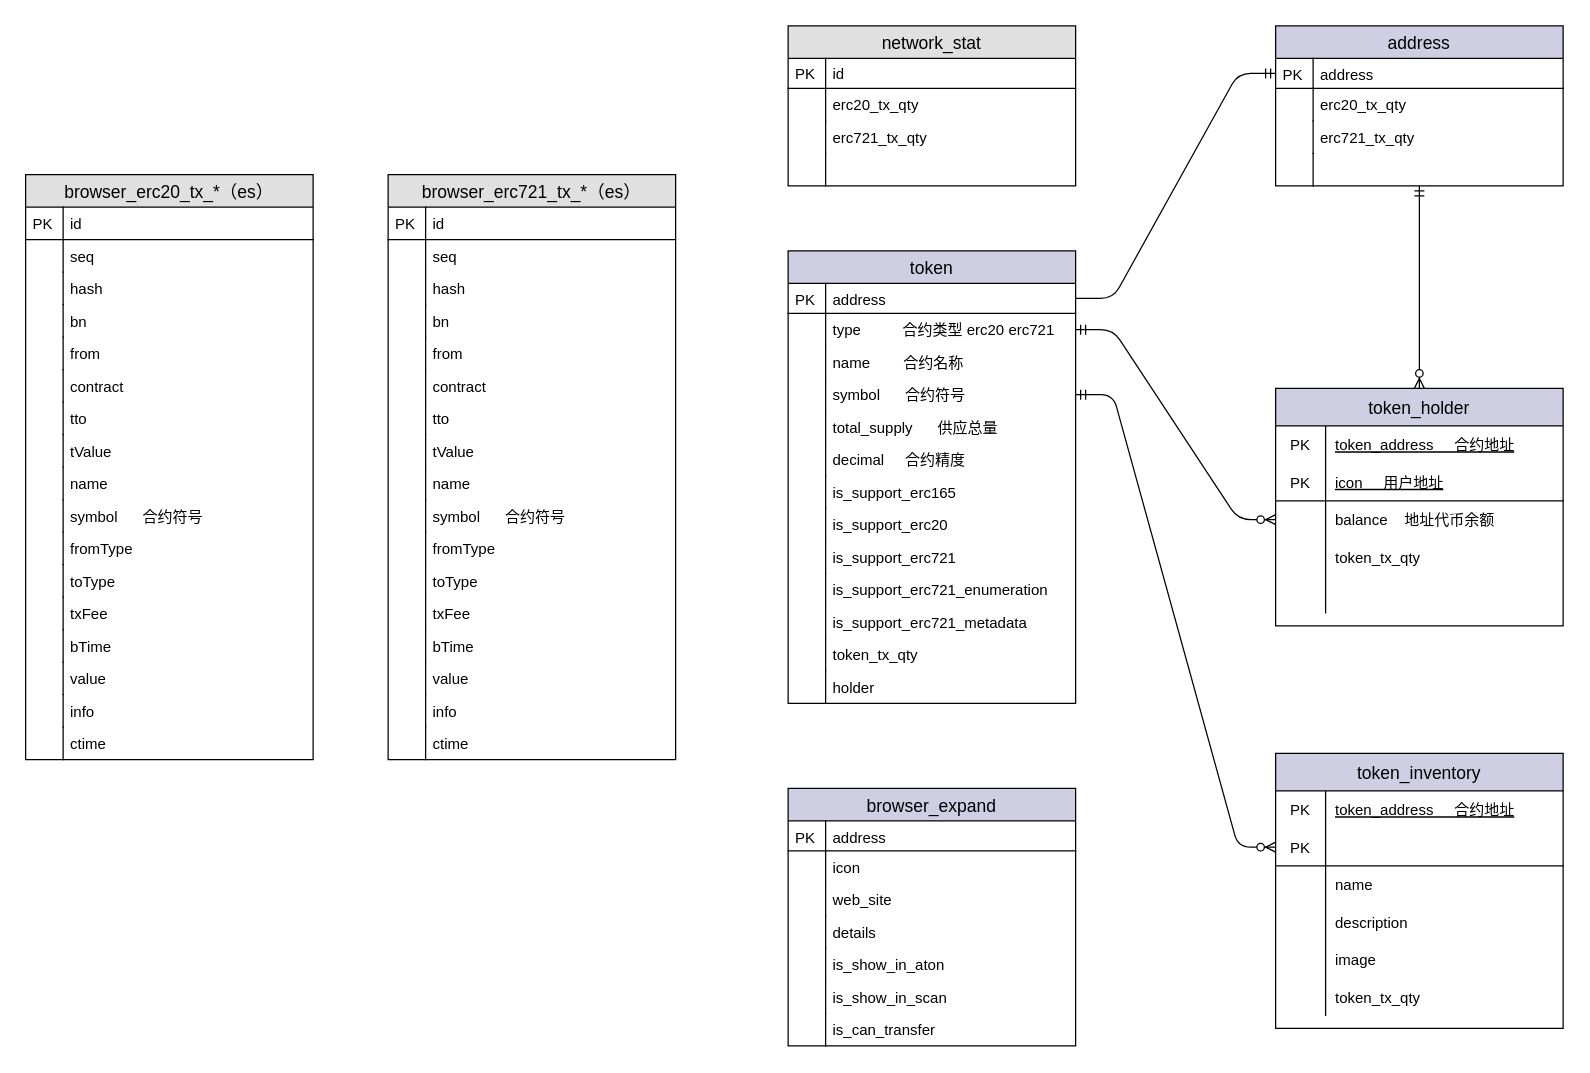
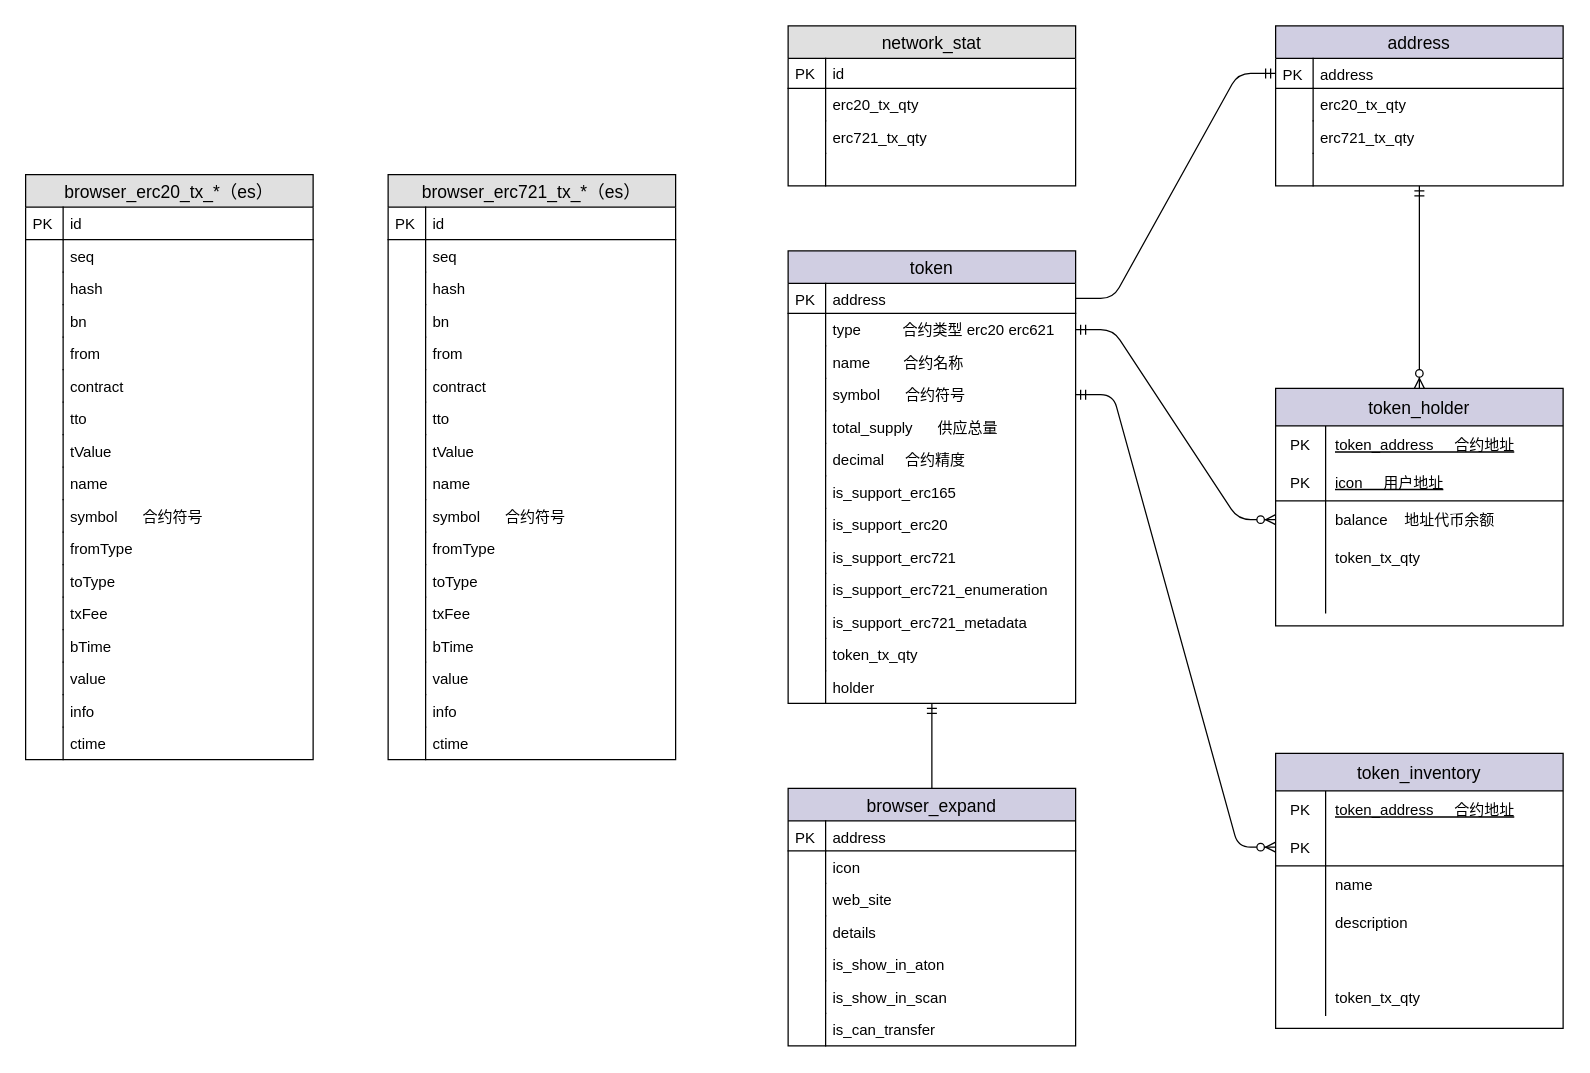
(964, 330) -> (964, 330)
none -> (932, 747)
(1444, 959) -> none
